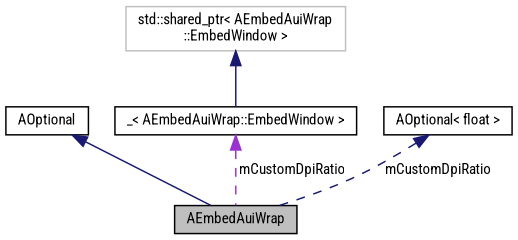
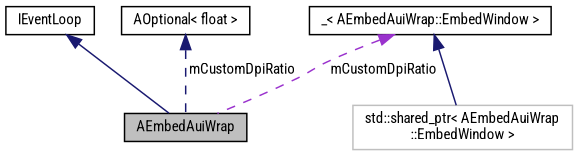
(236, 86) -> (447, 77)
(47, 121) -> (50, 21)
